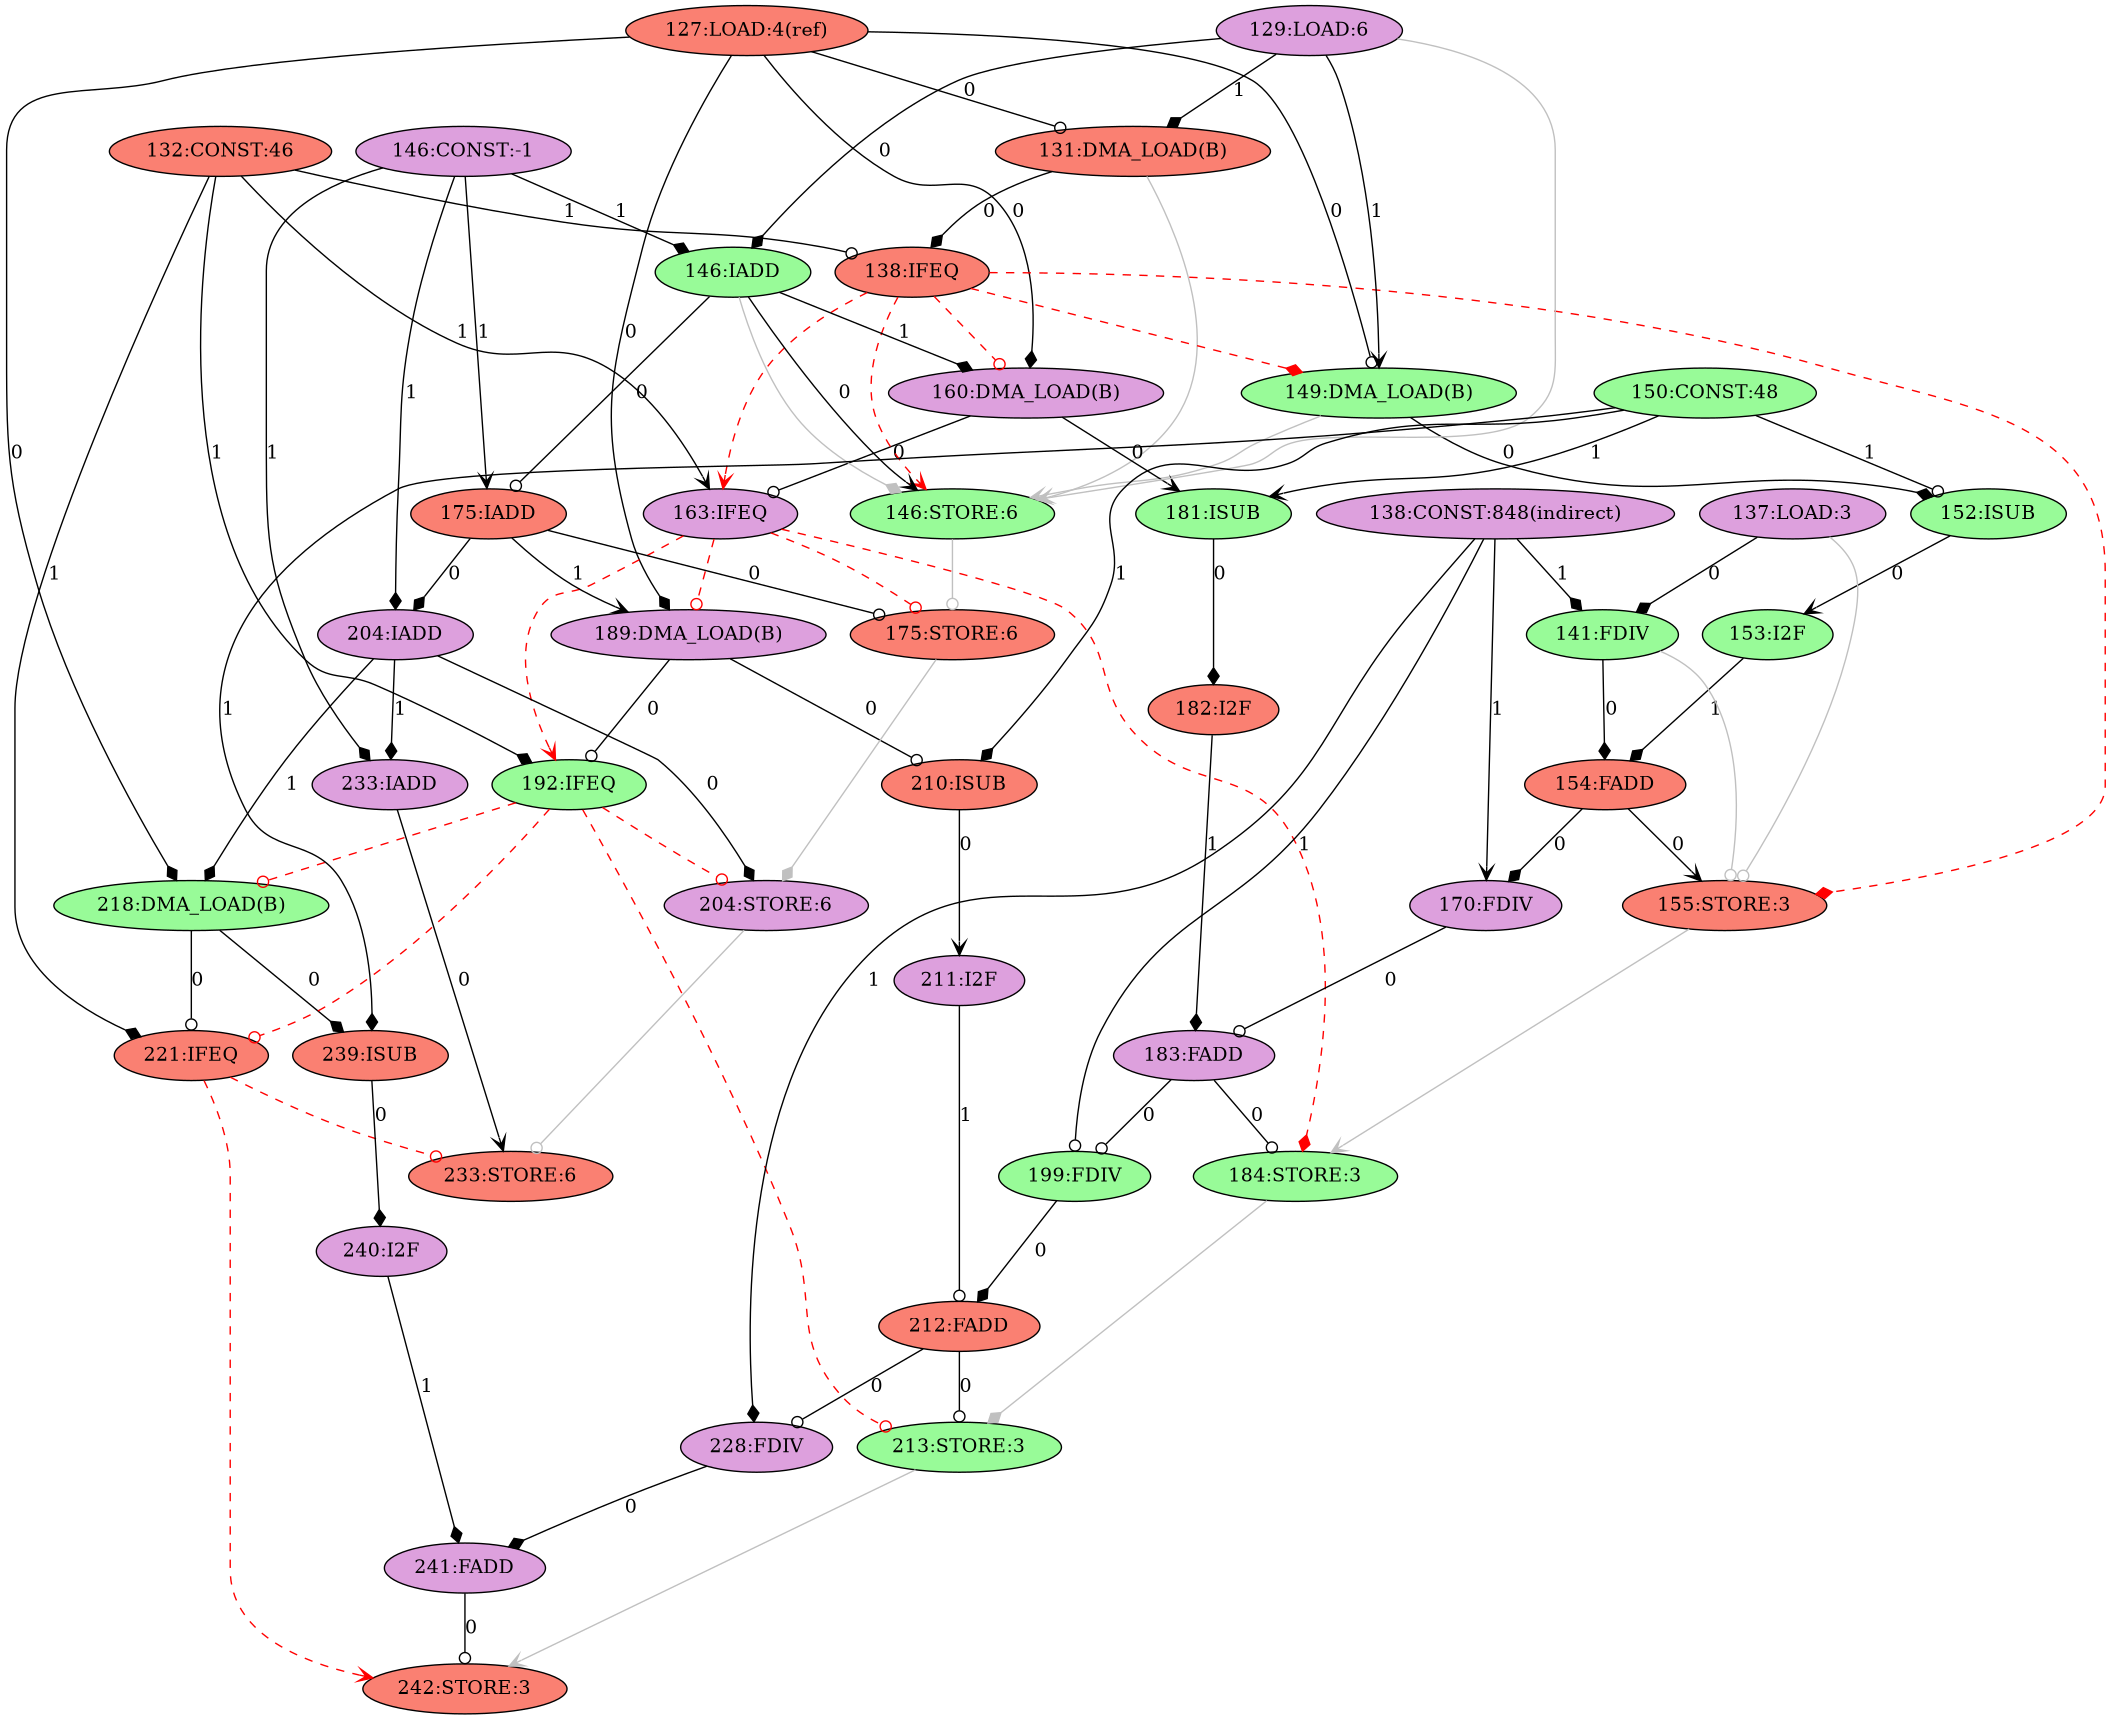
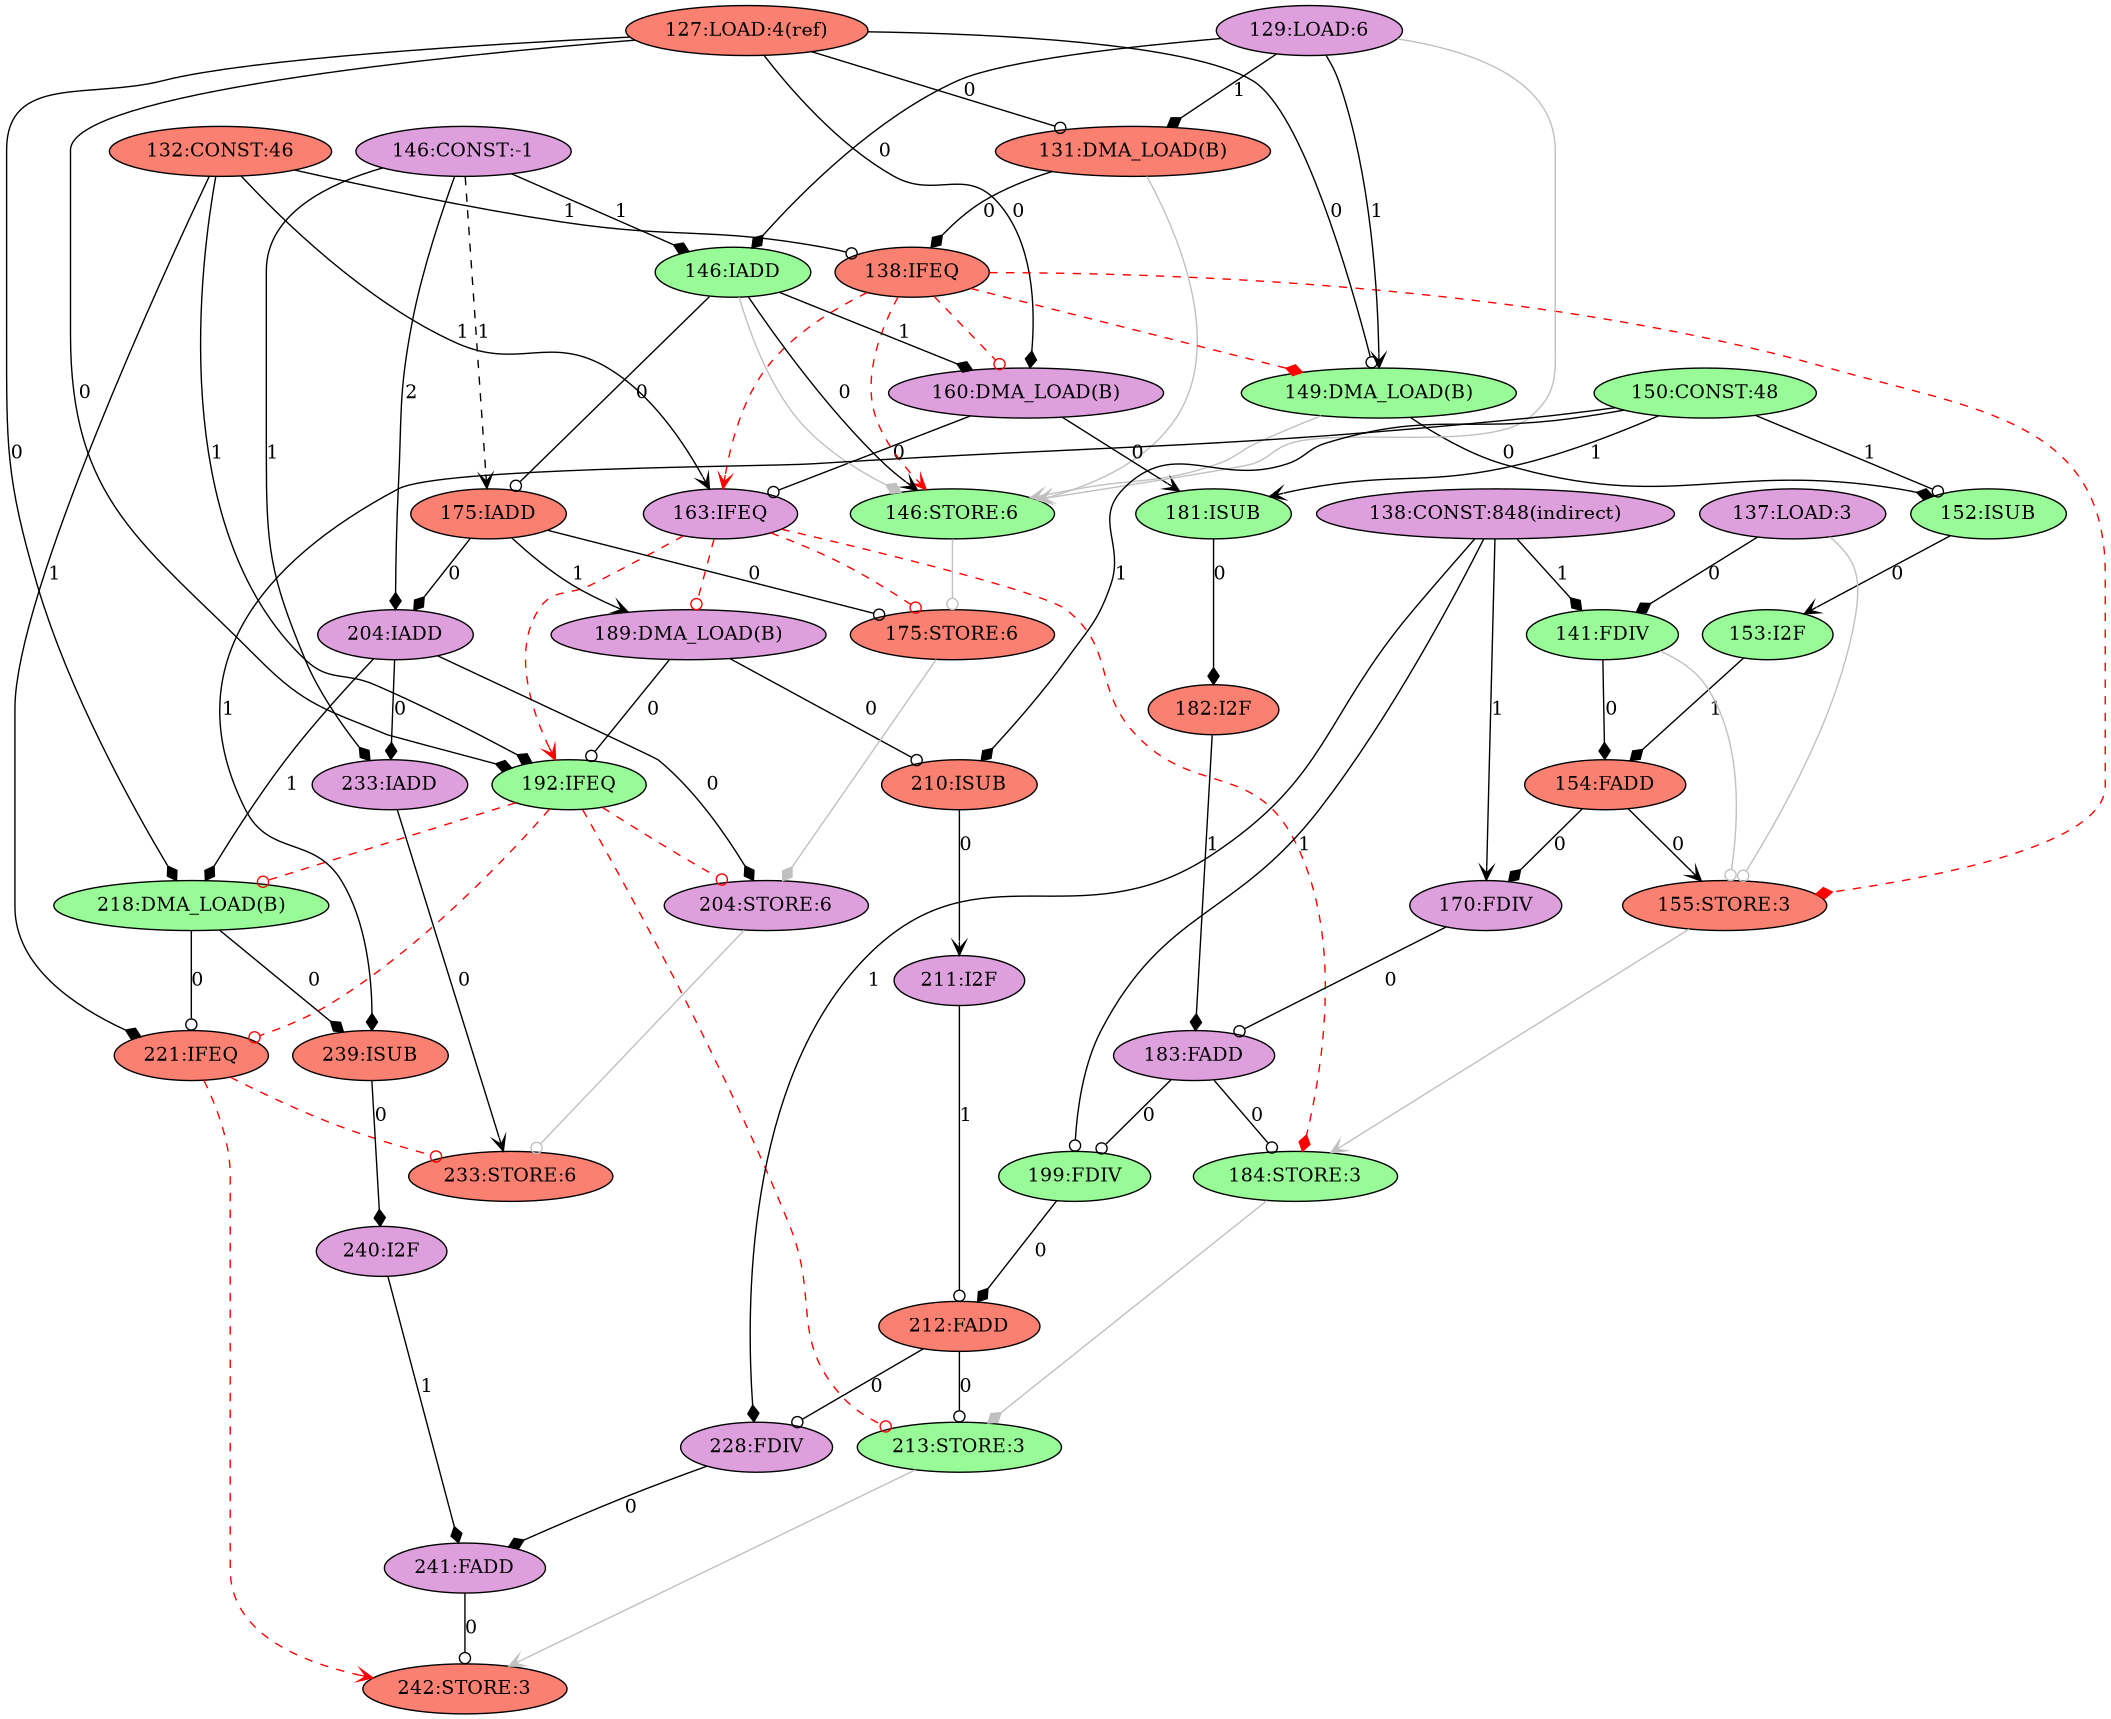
(625, 320) -> (70, 277)
(476, 326) -> (476, 326)
(412, 393) -> (412, 393)
(401, 710) -> (401, 710)
